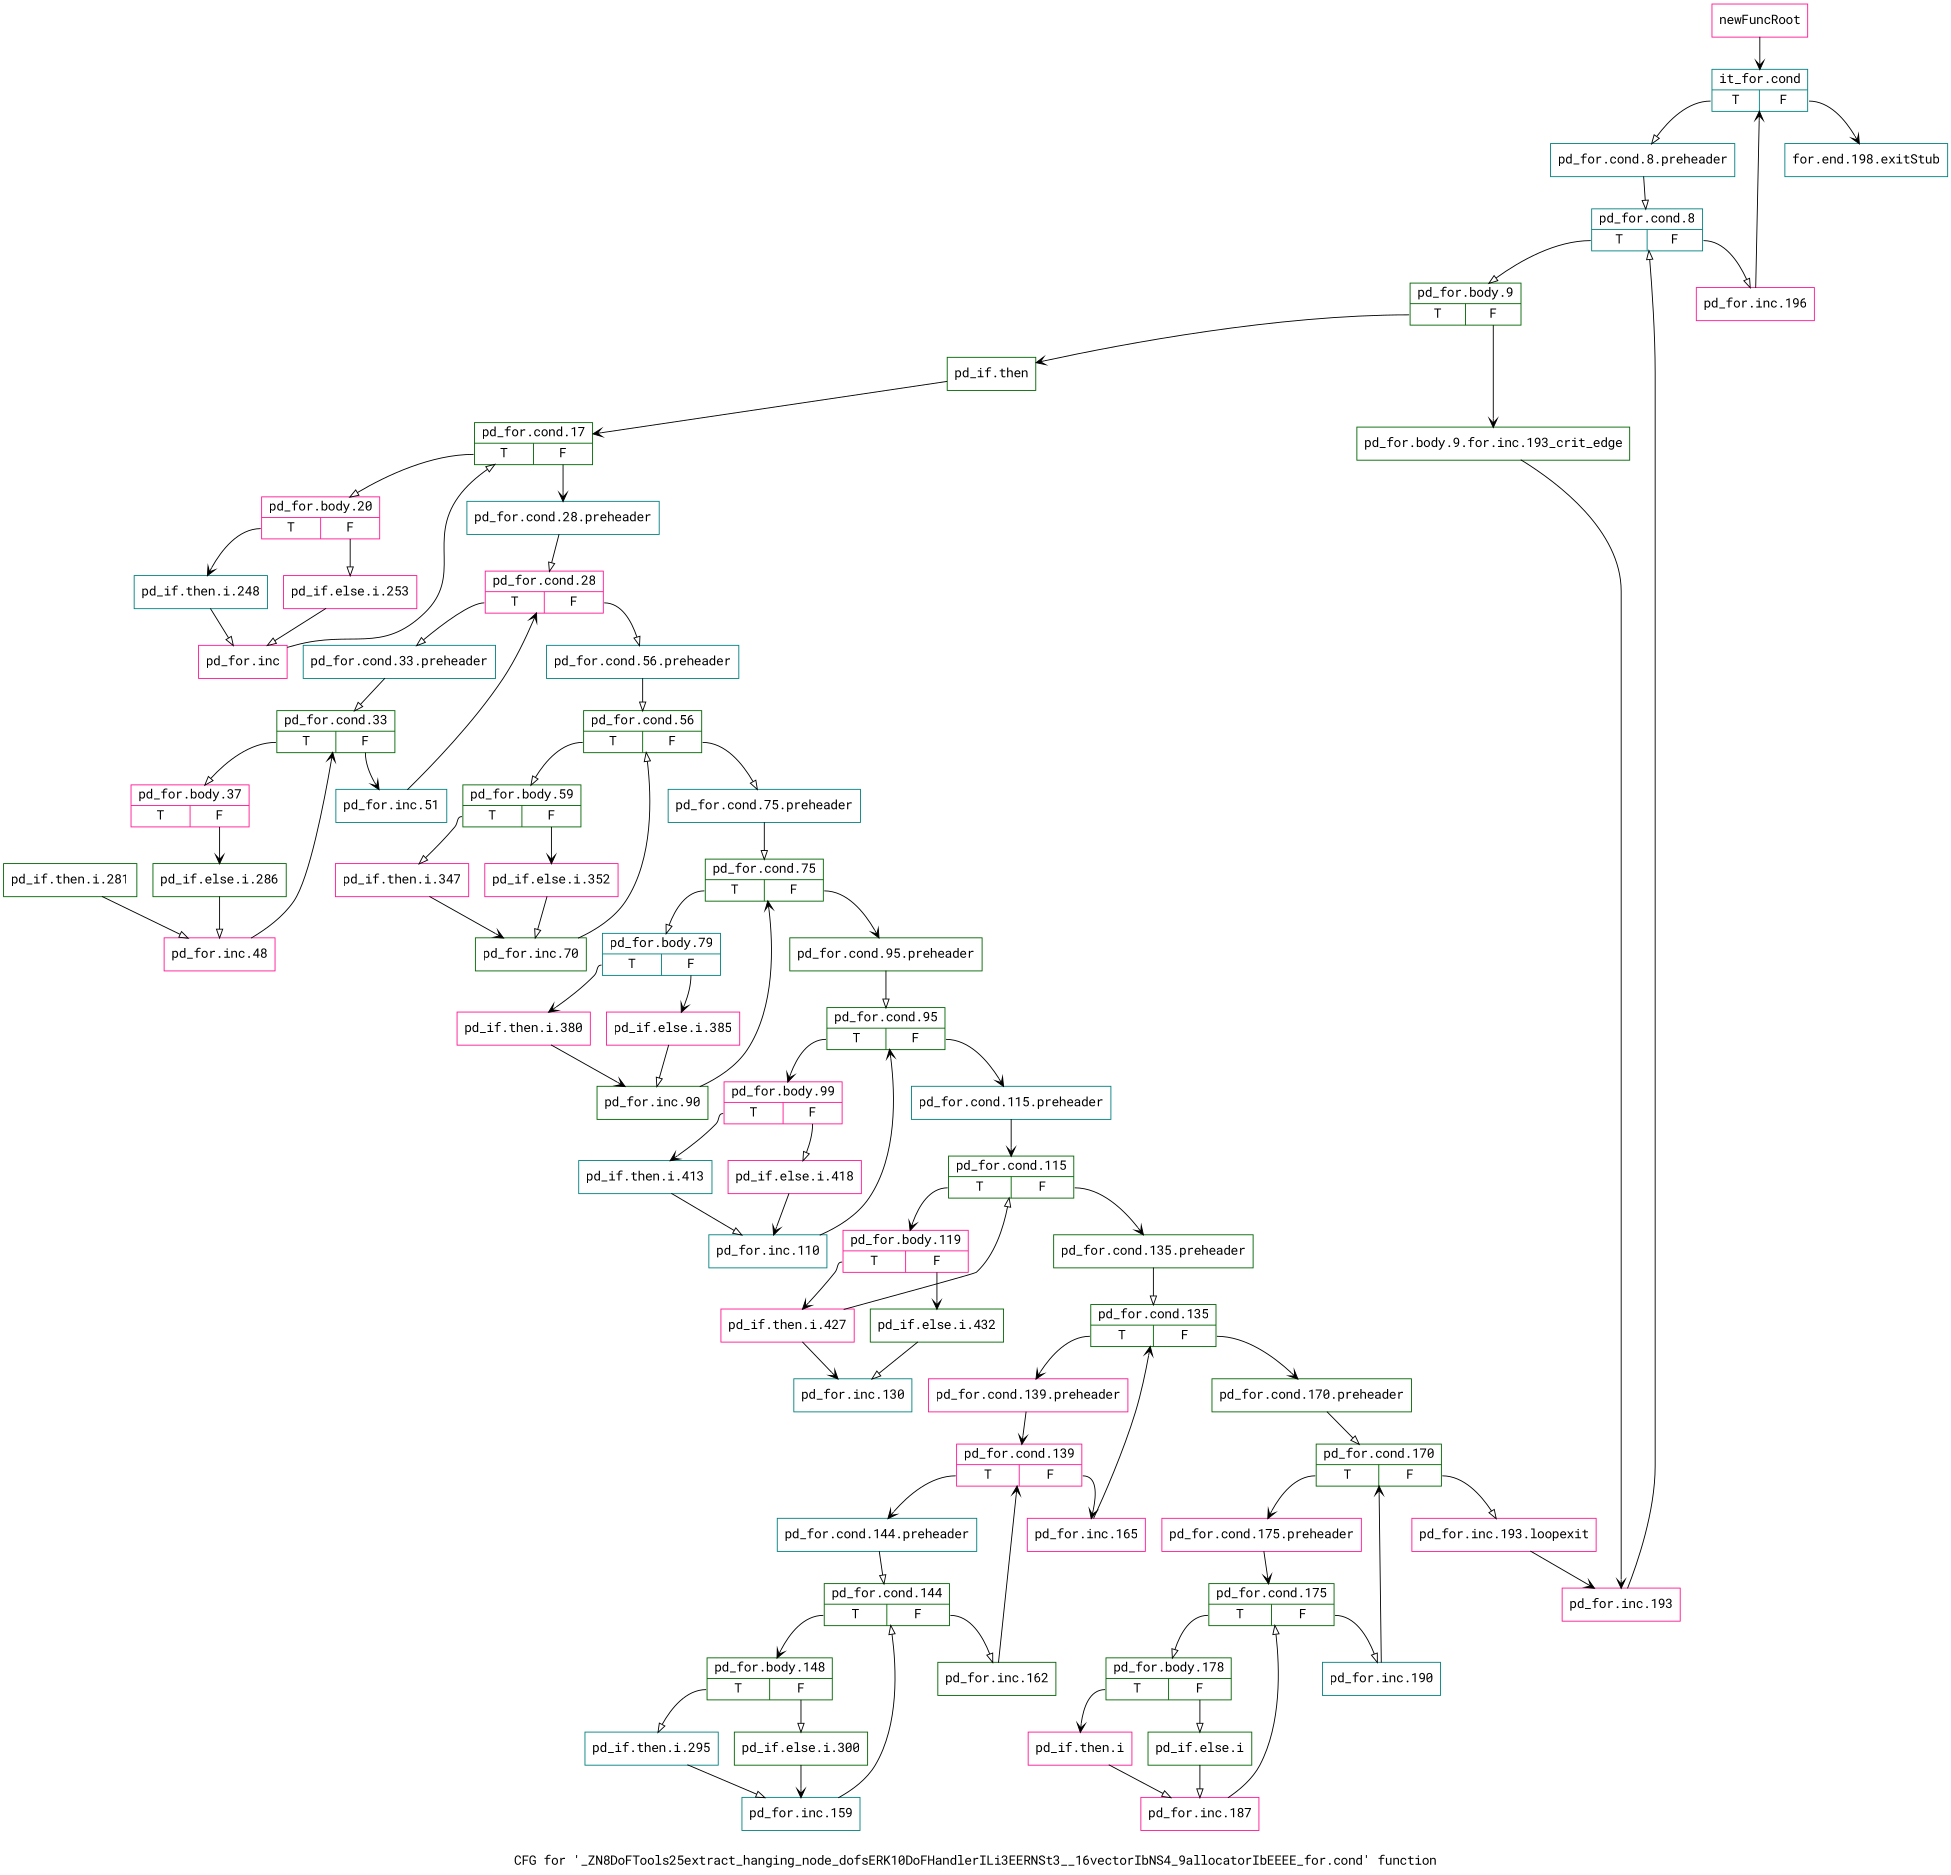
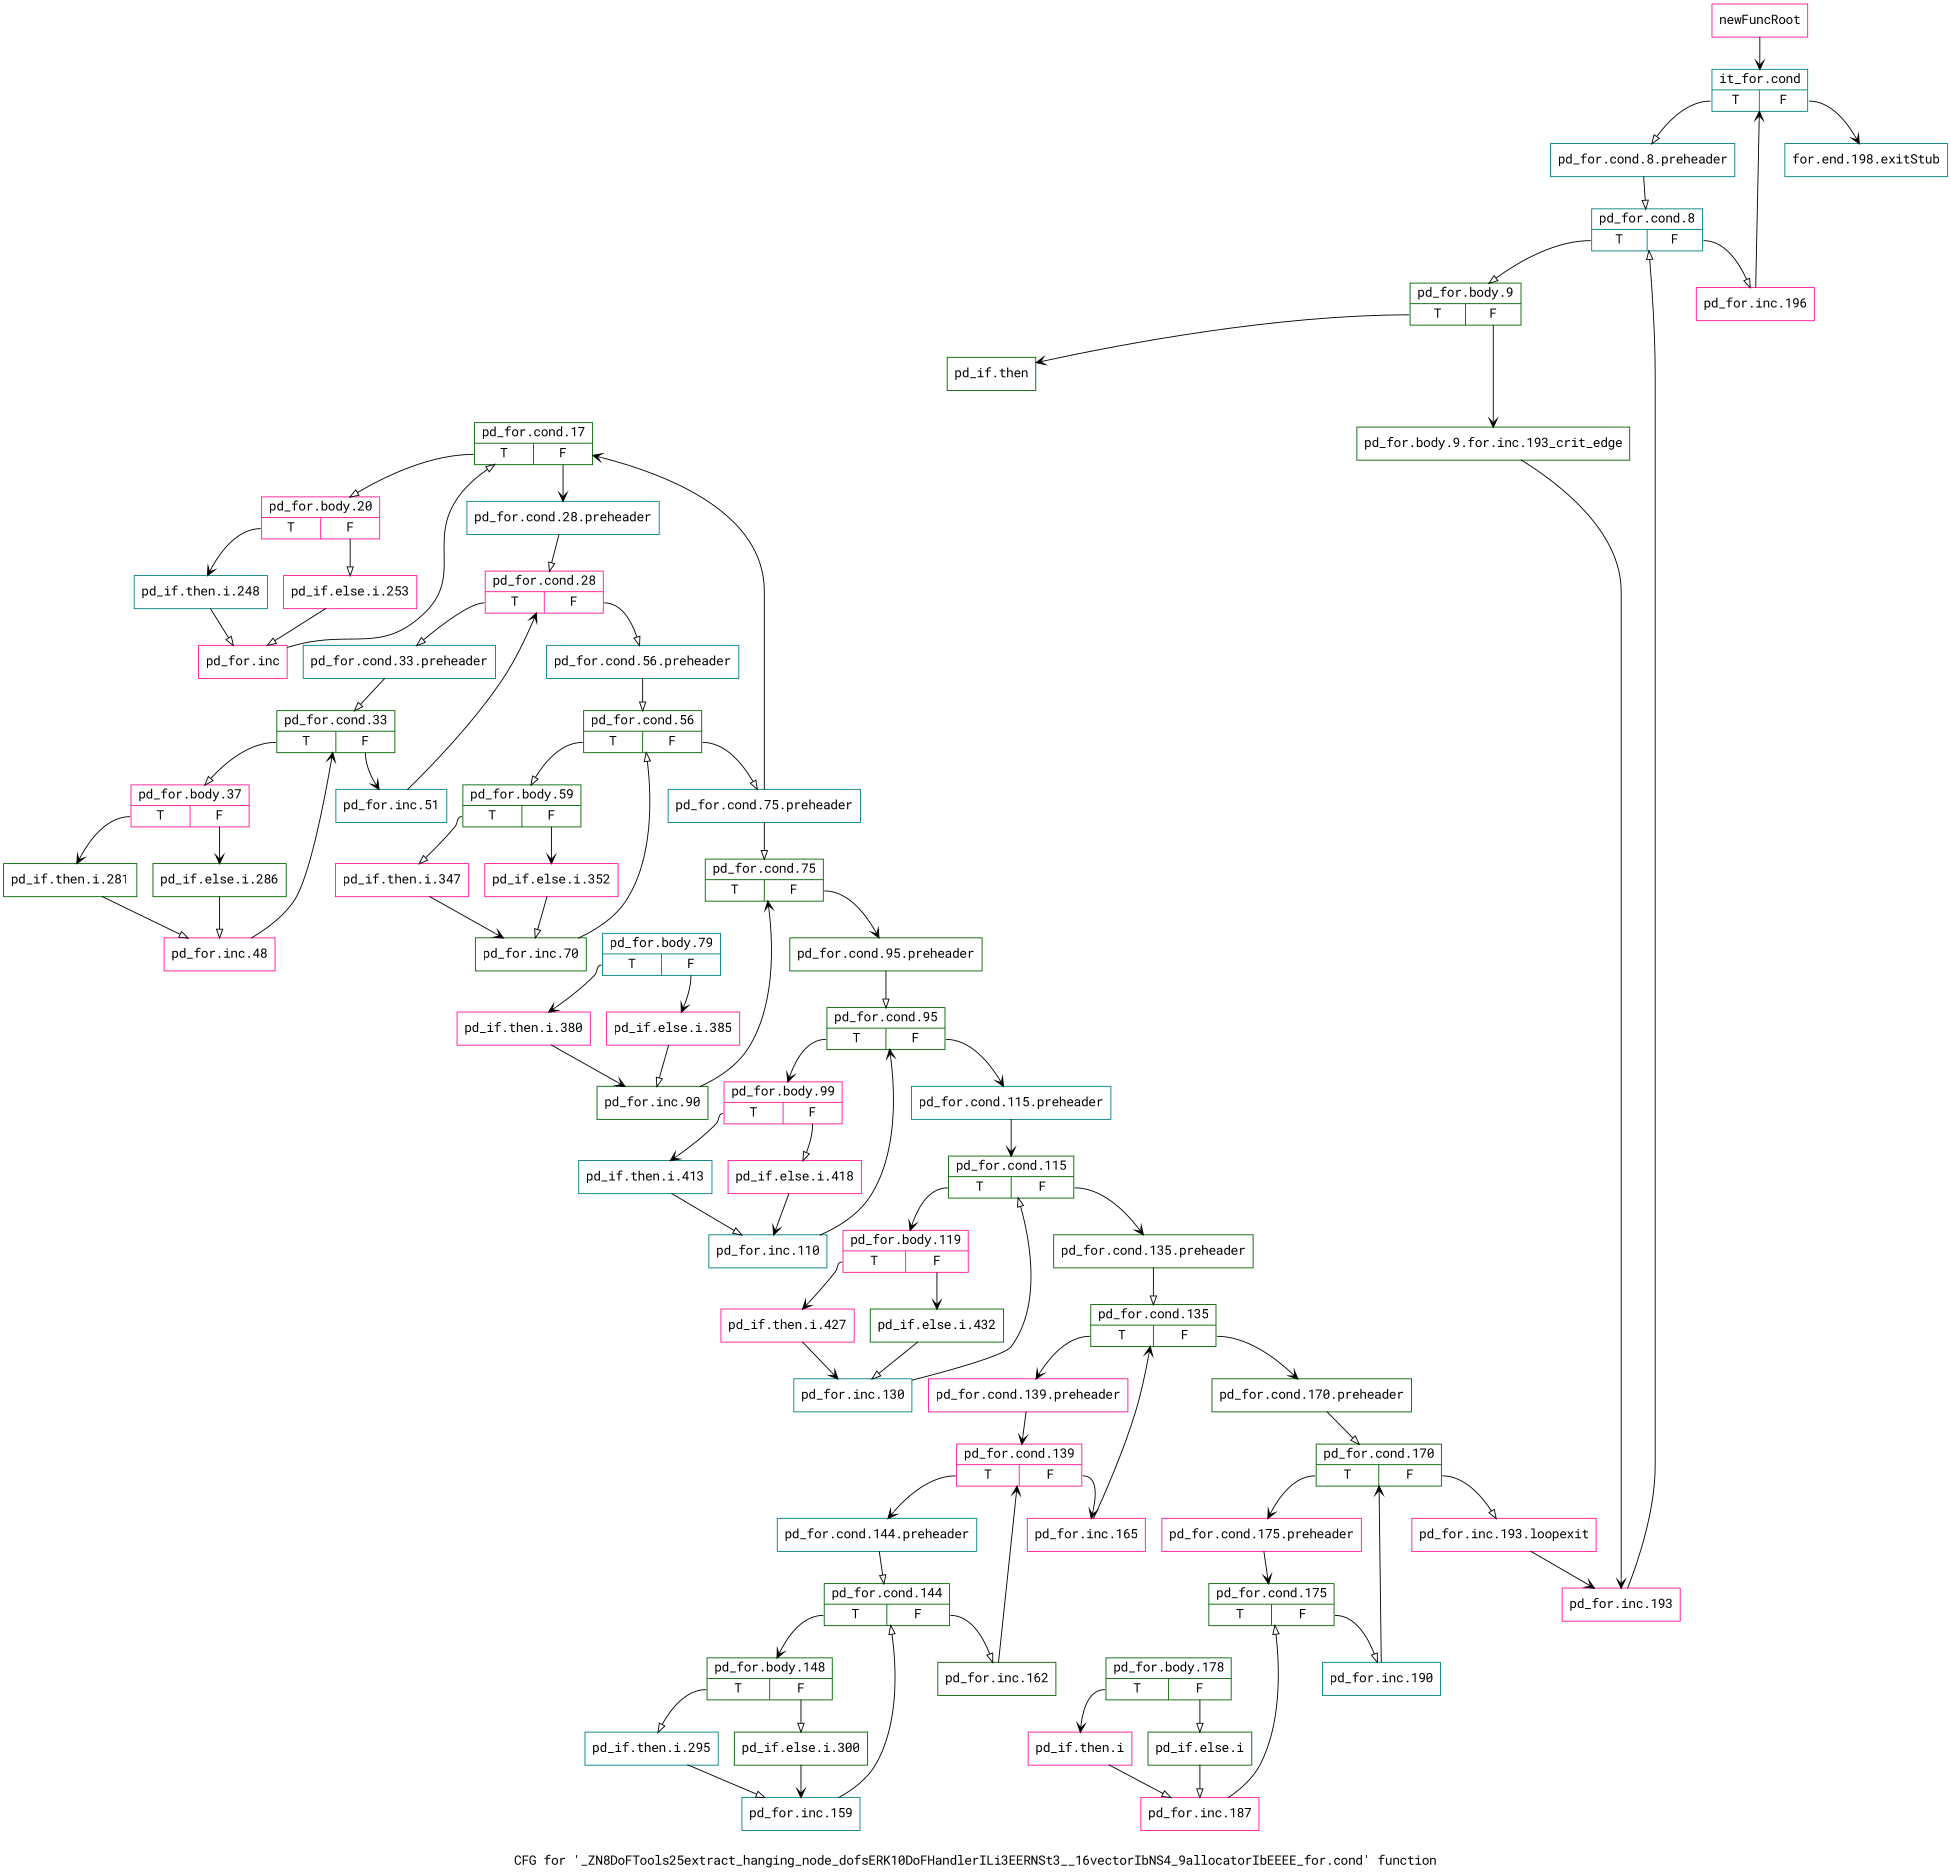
(775, 407) -> (762, 578)
none -> (101, 830)
(682, 902) -> none
(946, 1281) -> (1021, 1329)
(1186, 1627) -> none
